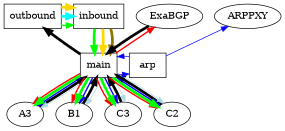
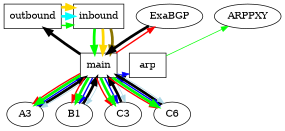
(194, 43) -> (194, 43)
(127, 56) -> none
(172, 114) -> (172, 114)
